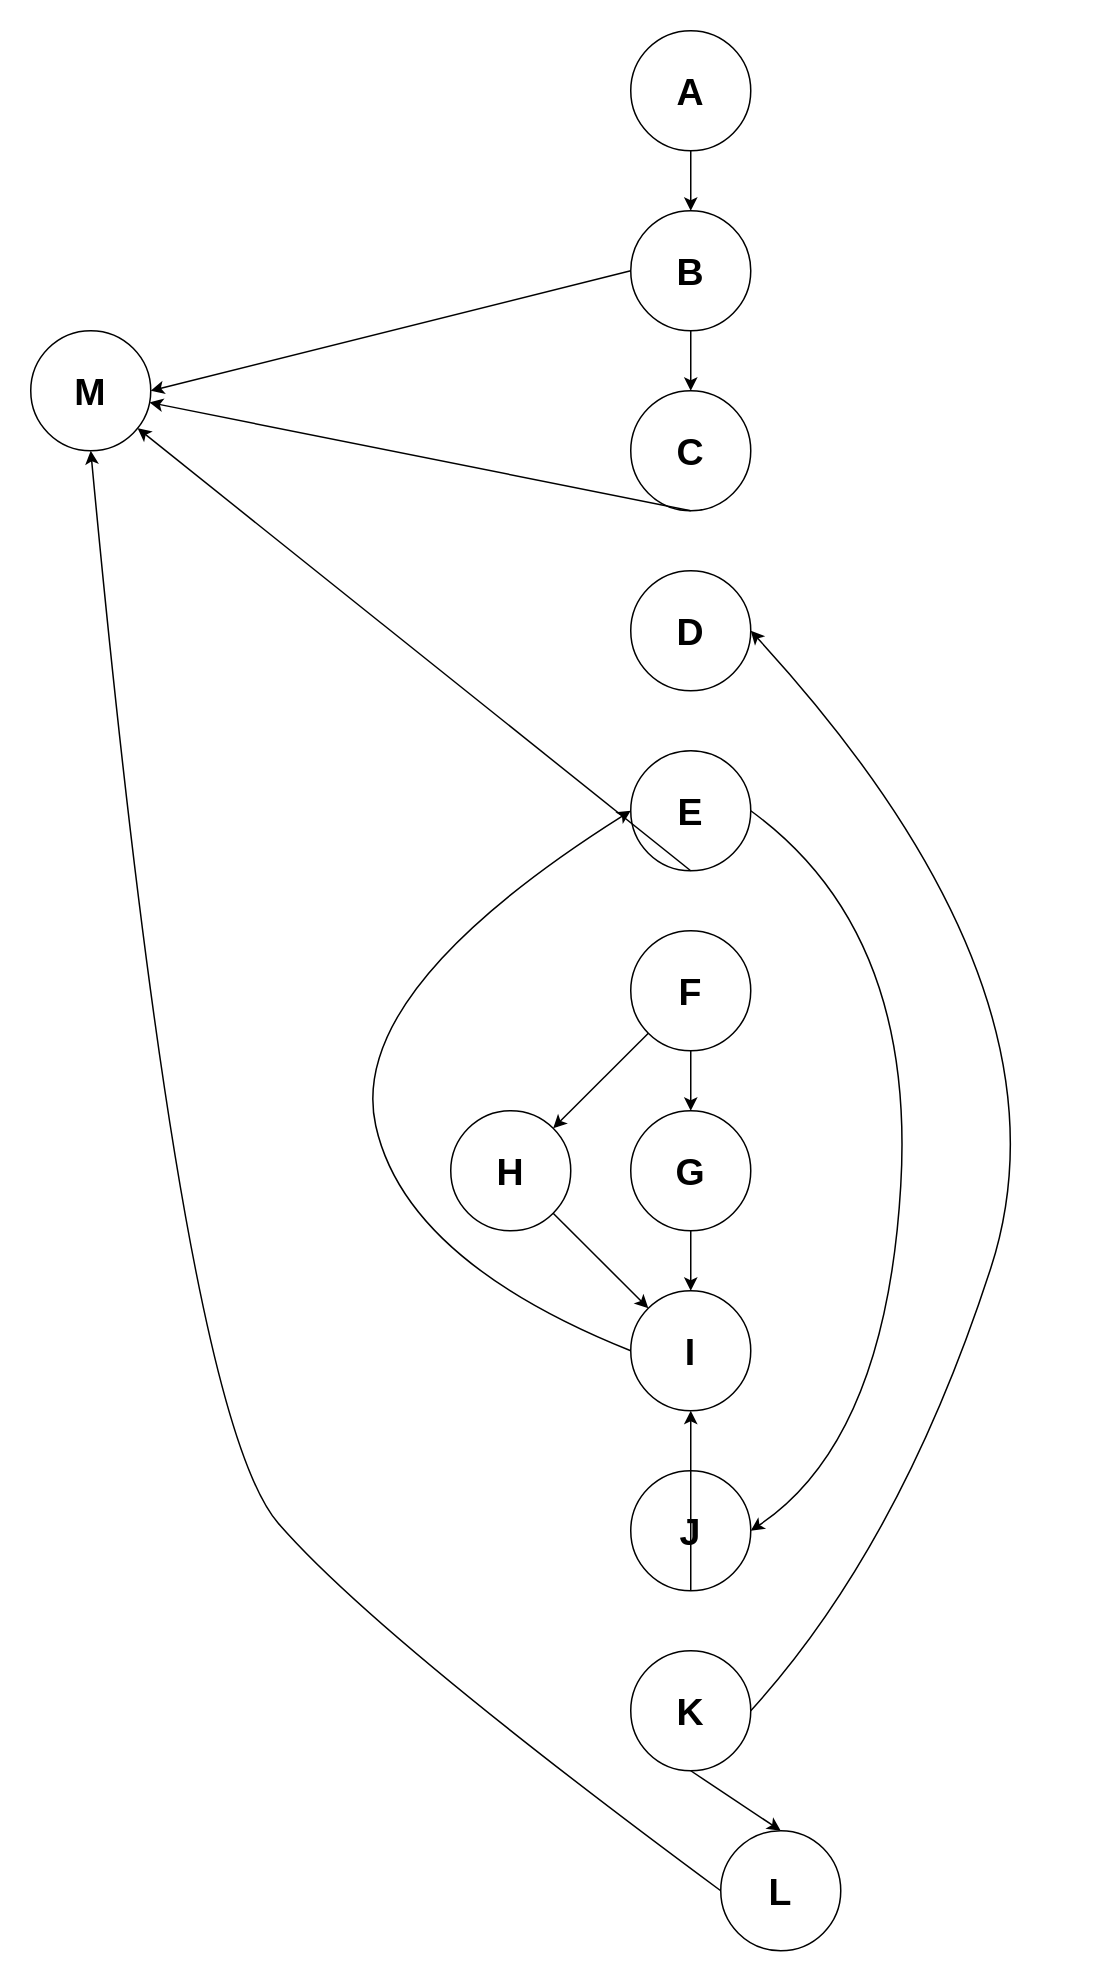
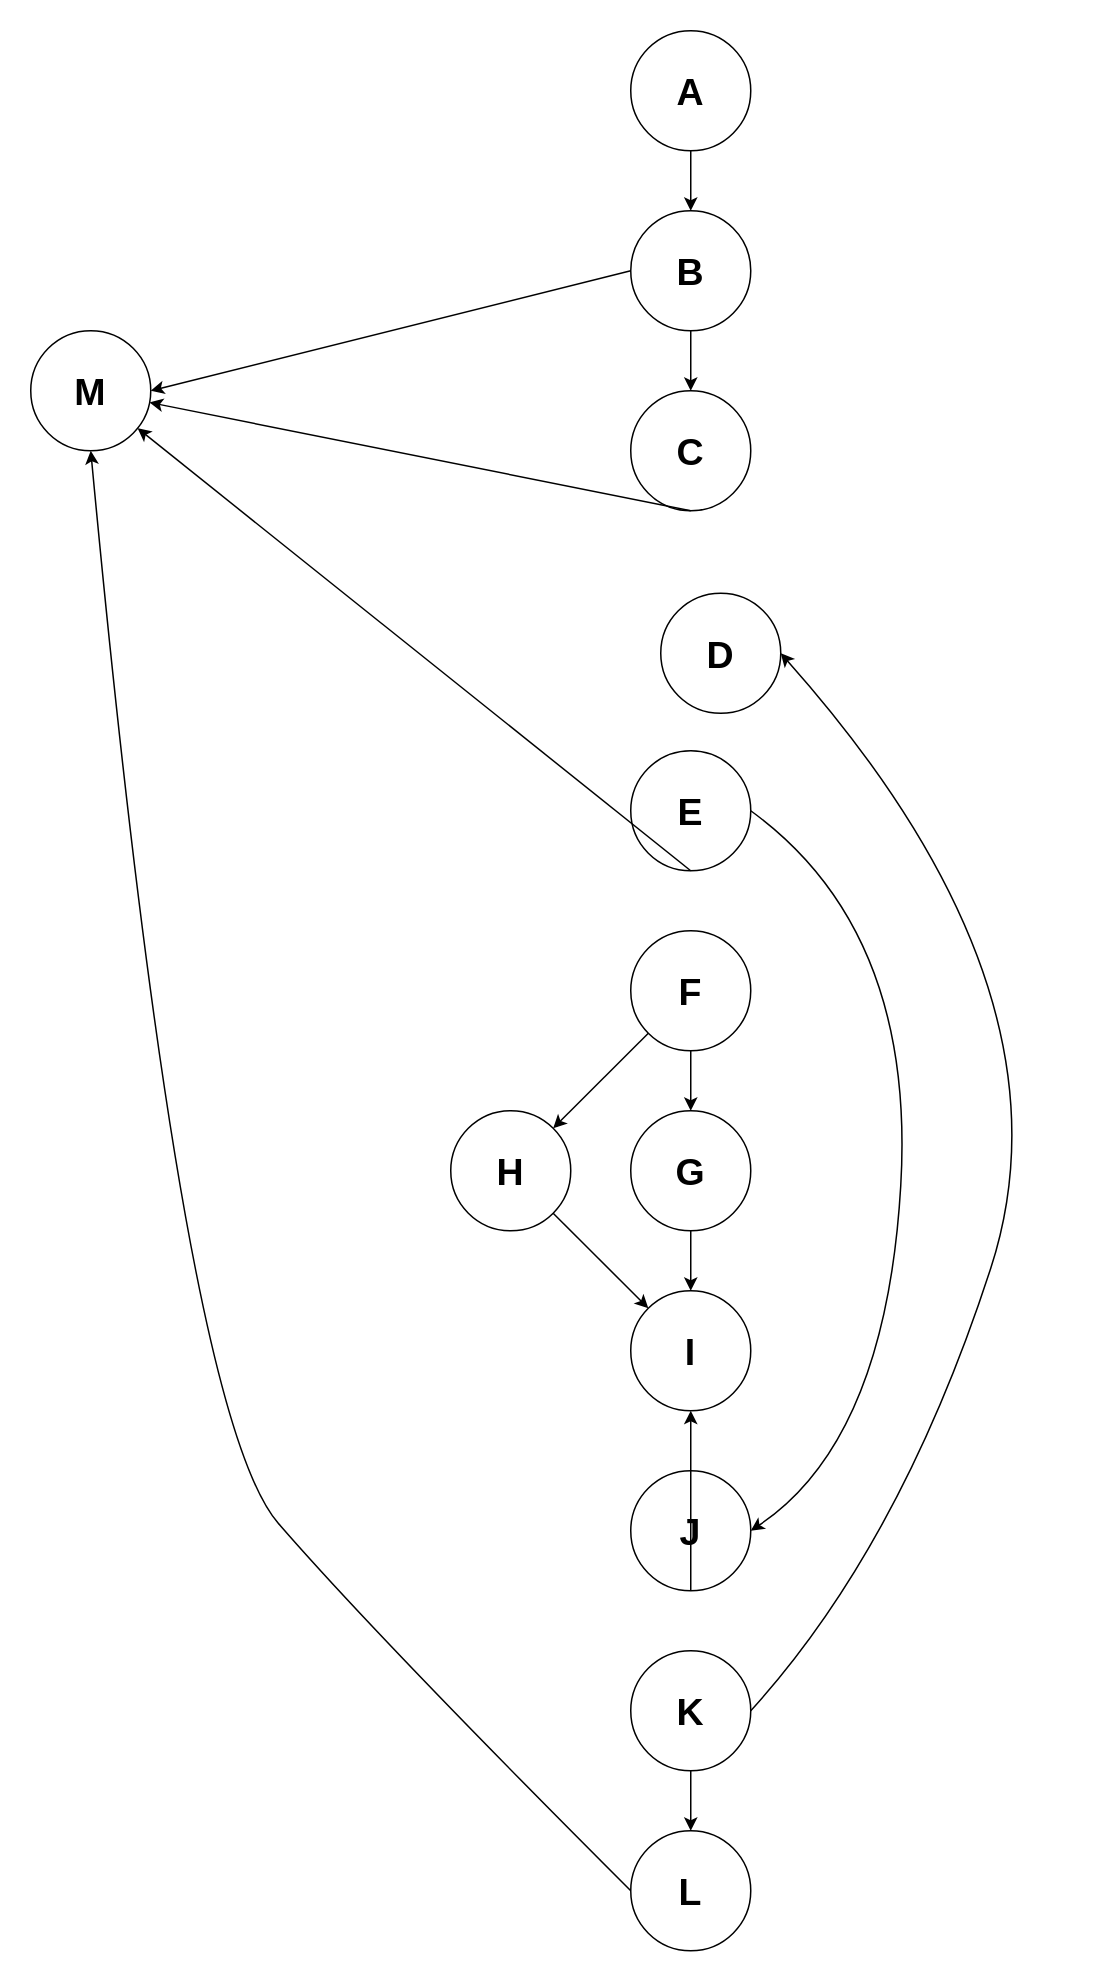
(691, 631) -> (721, 653)
(373, 1094) -> none
(781, 1891) -> (691, 1891)
